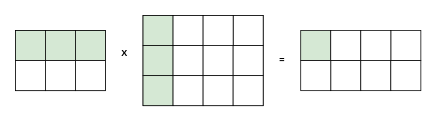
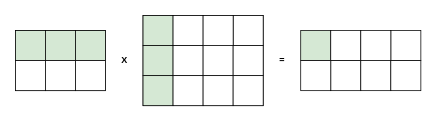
(124, 53) -> (124, 60)
